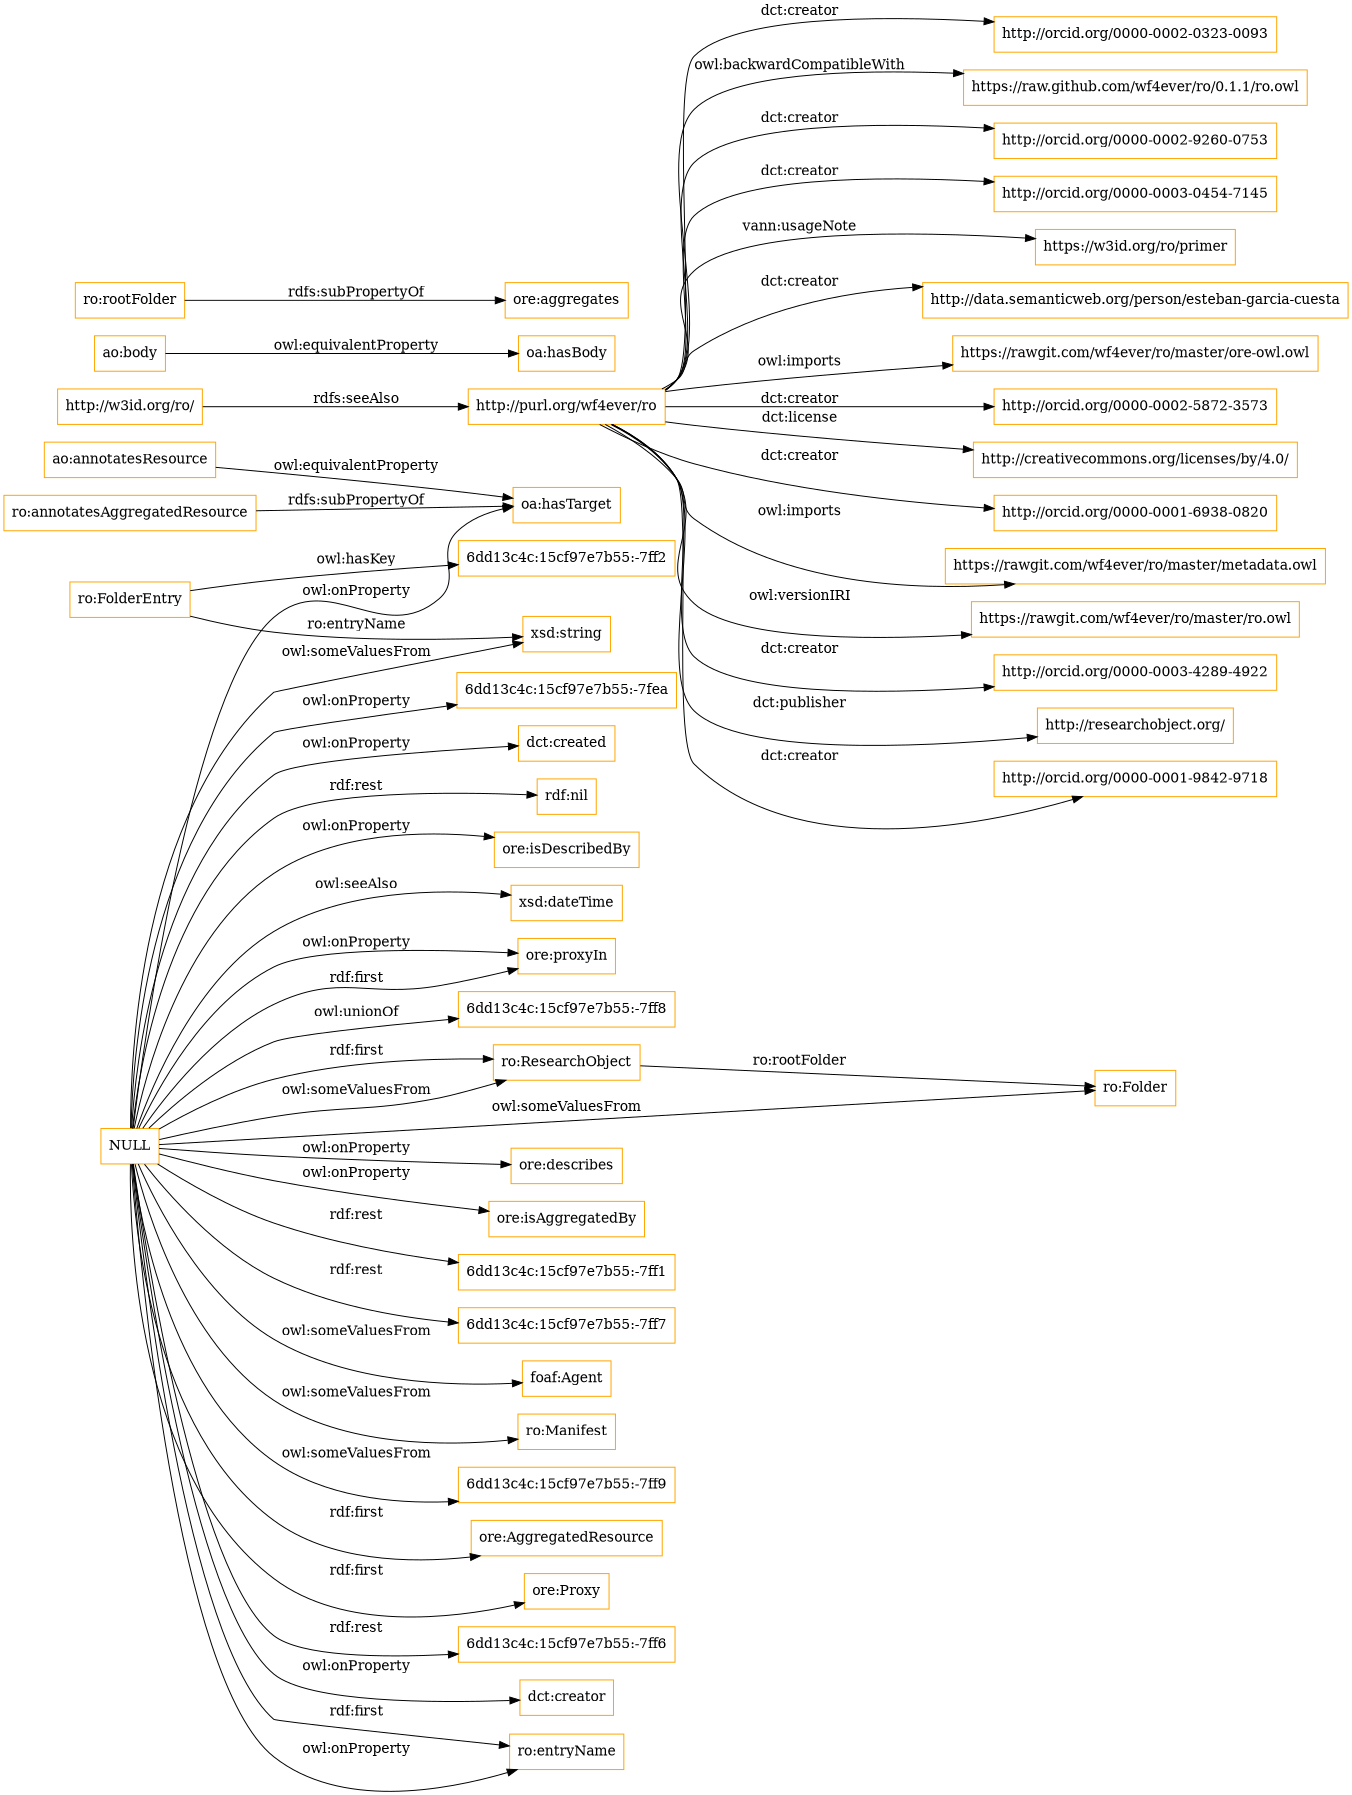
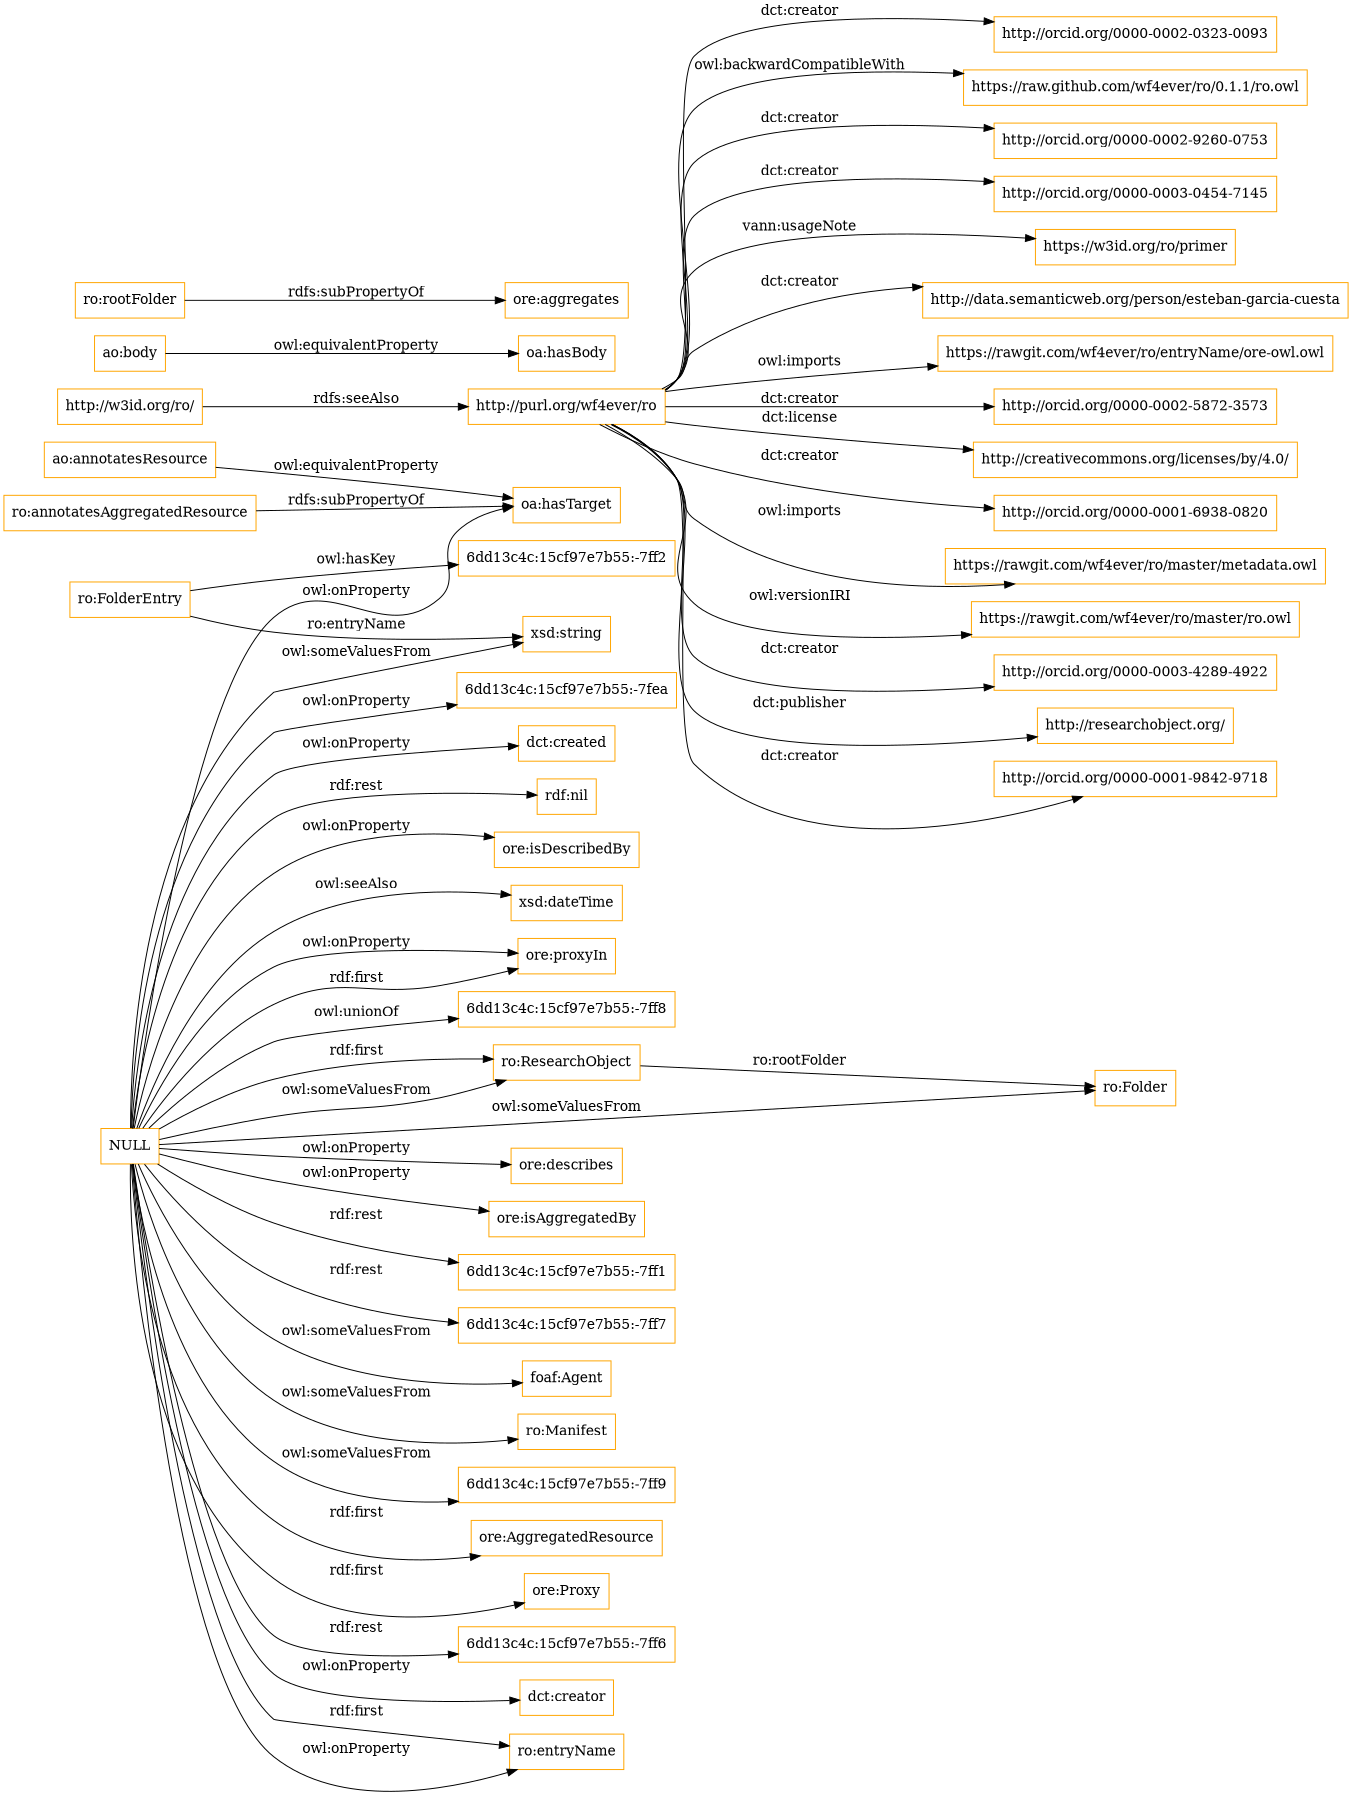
(1135, 354) -> (1135, 354)
